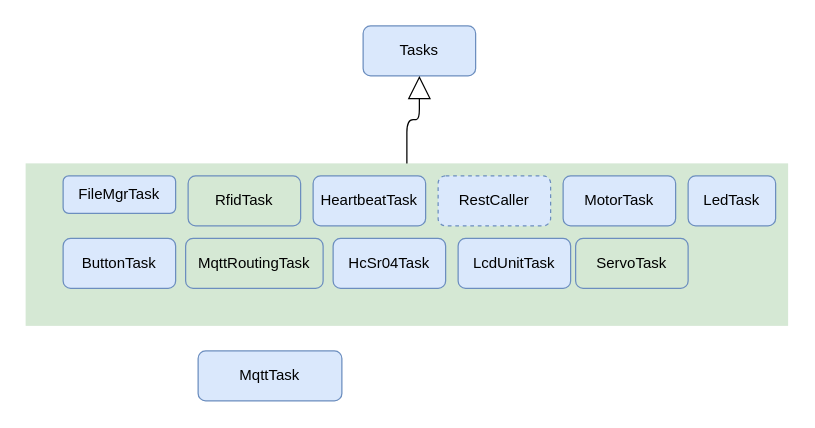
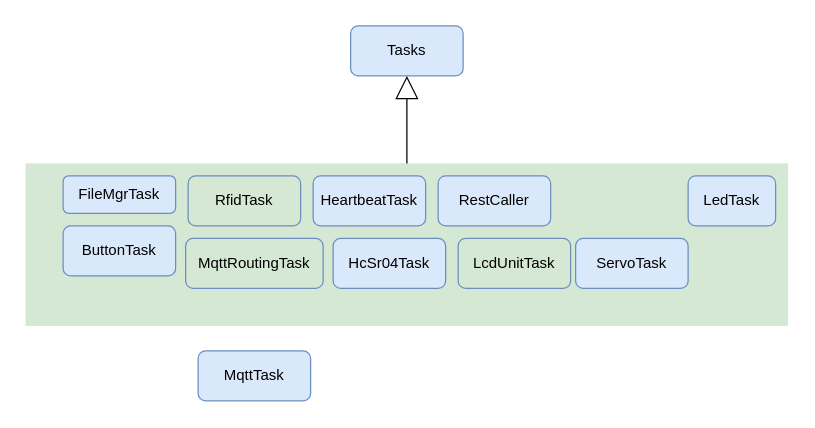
(419, 51) -> (407, 51)
(494, 201) -> (494, 201)
(619, 201) -> none
(119, 263) -> (119, 251)
(514, 263) -> (514, 263)
(632, 263) -> (632, 263)
(270, 376) -> (254, 376)
